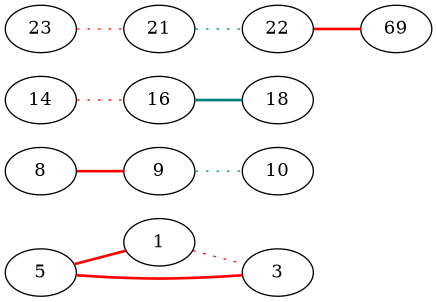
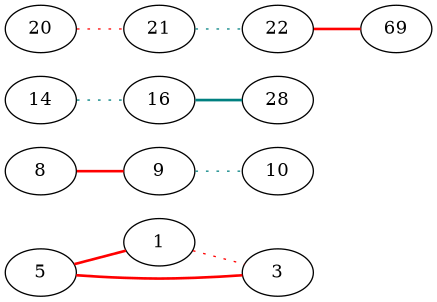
(41, 29) -> (41, 29)
(100, 100) -> (100, 100)
(278, 100) -> (278, 100)
